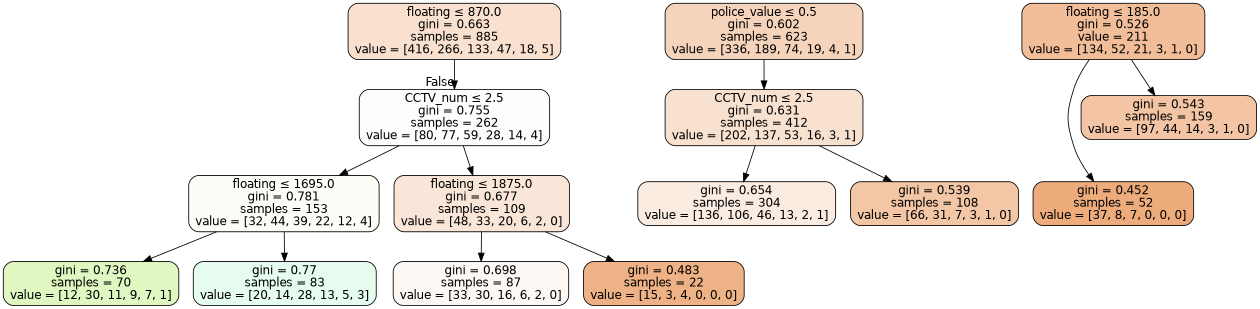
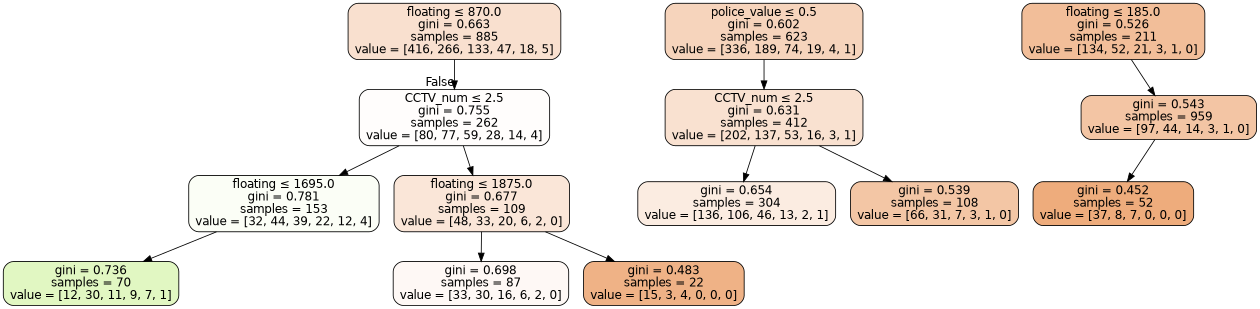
(1113, 37) -> (1113, 37)
(1068, 117) -> (1143, 157)
(1169, 117) -> (1169, 117)
(285, 284) -> none
